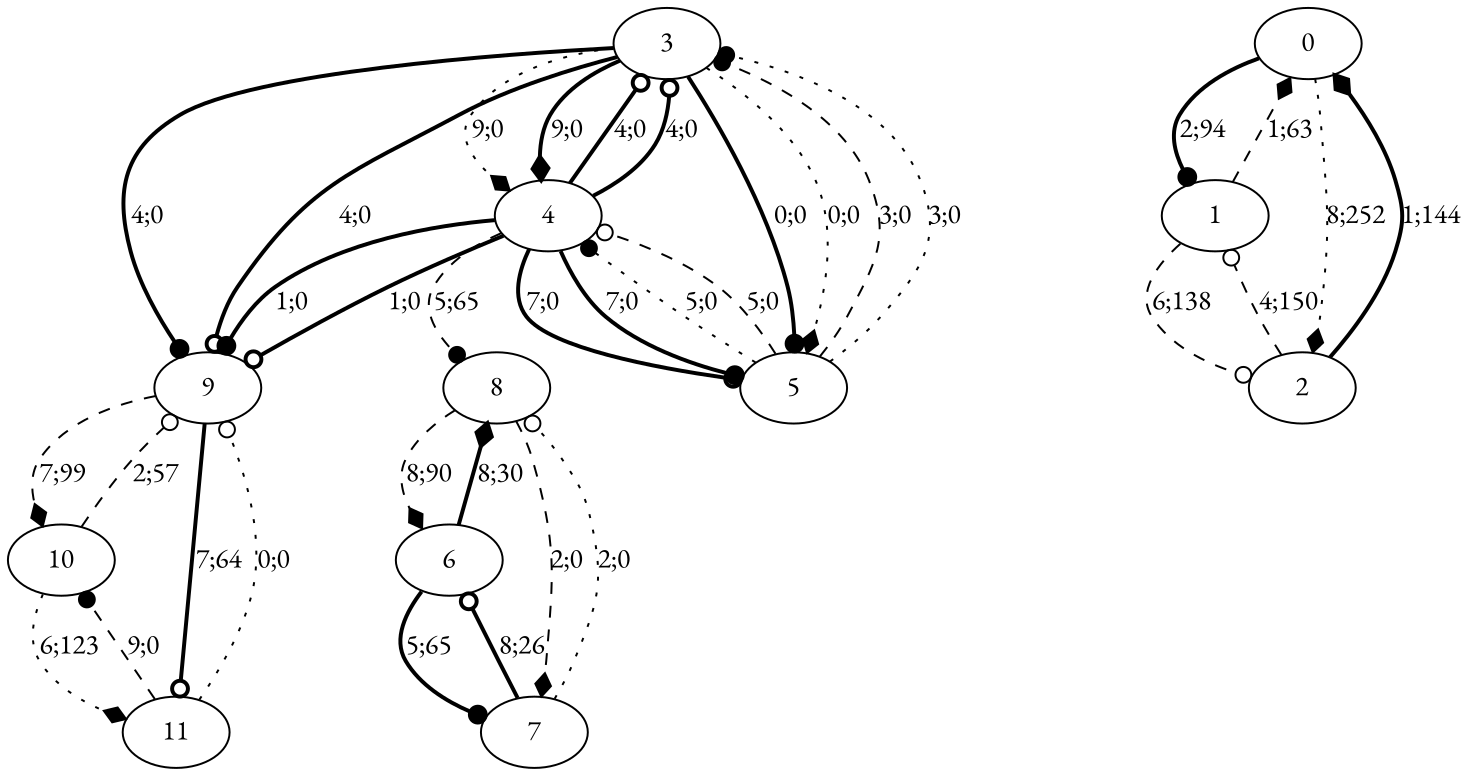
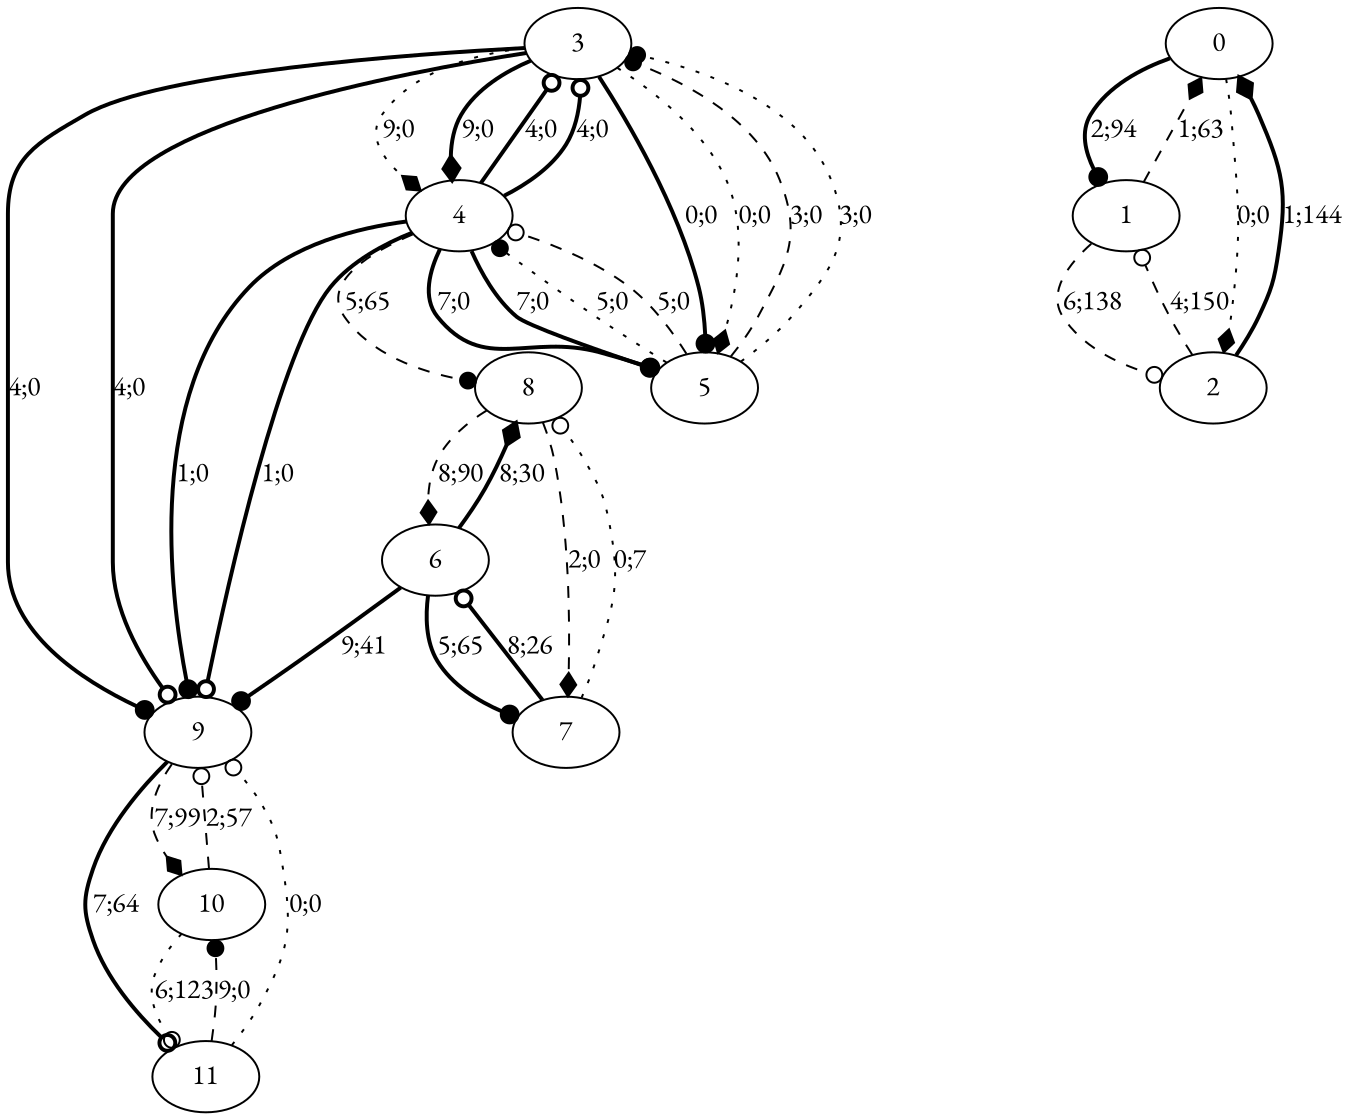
(1357, 216) -> (1254, 216)
(615, 560) -> (630, 560)
none -> (325, 643)
(43, 666) -> (153, 981)
